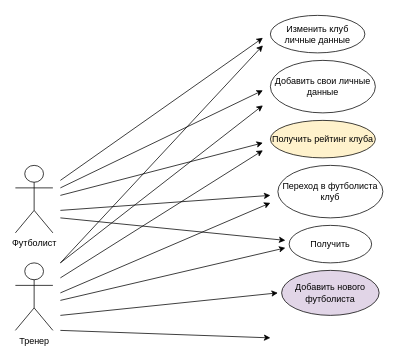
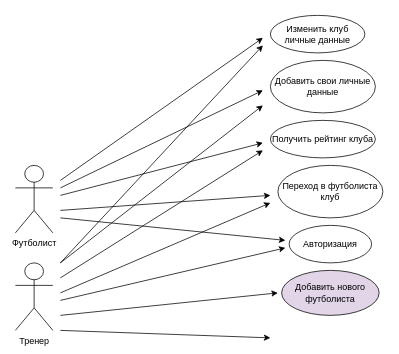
(323, 139) -> (323, 139)
(330, 244) -> (330, 244)
